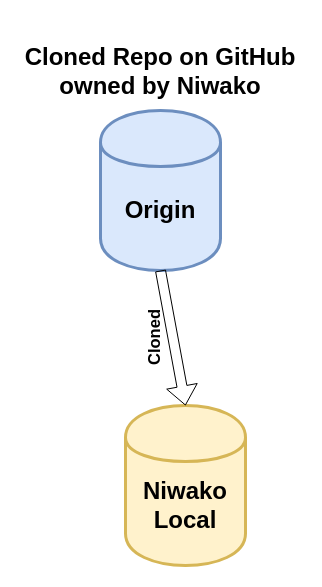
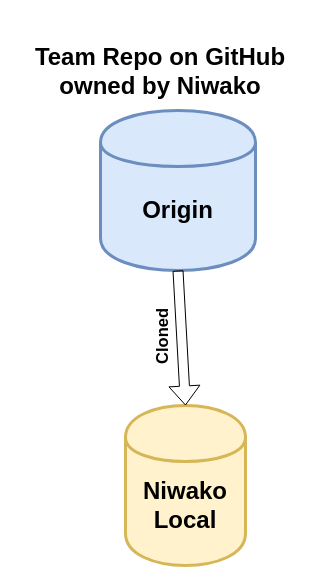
(161, 42) -> (161, 42)
(161, 191) -> (178, 191)
